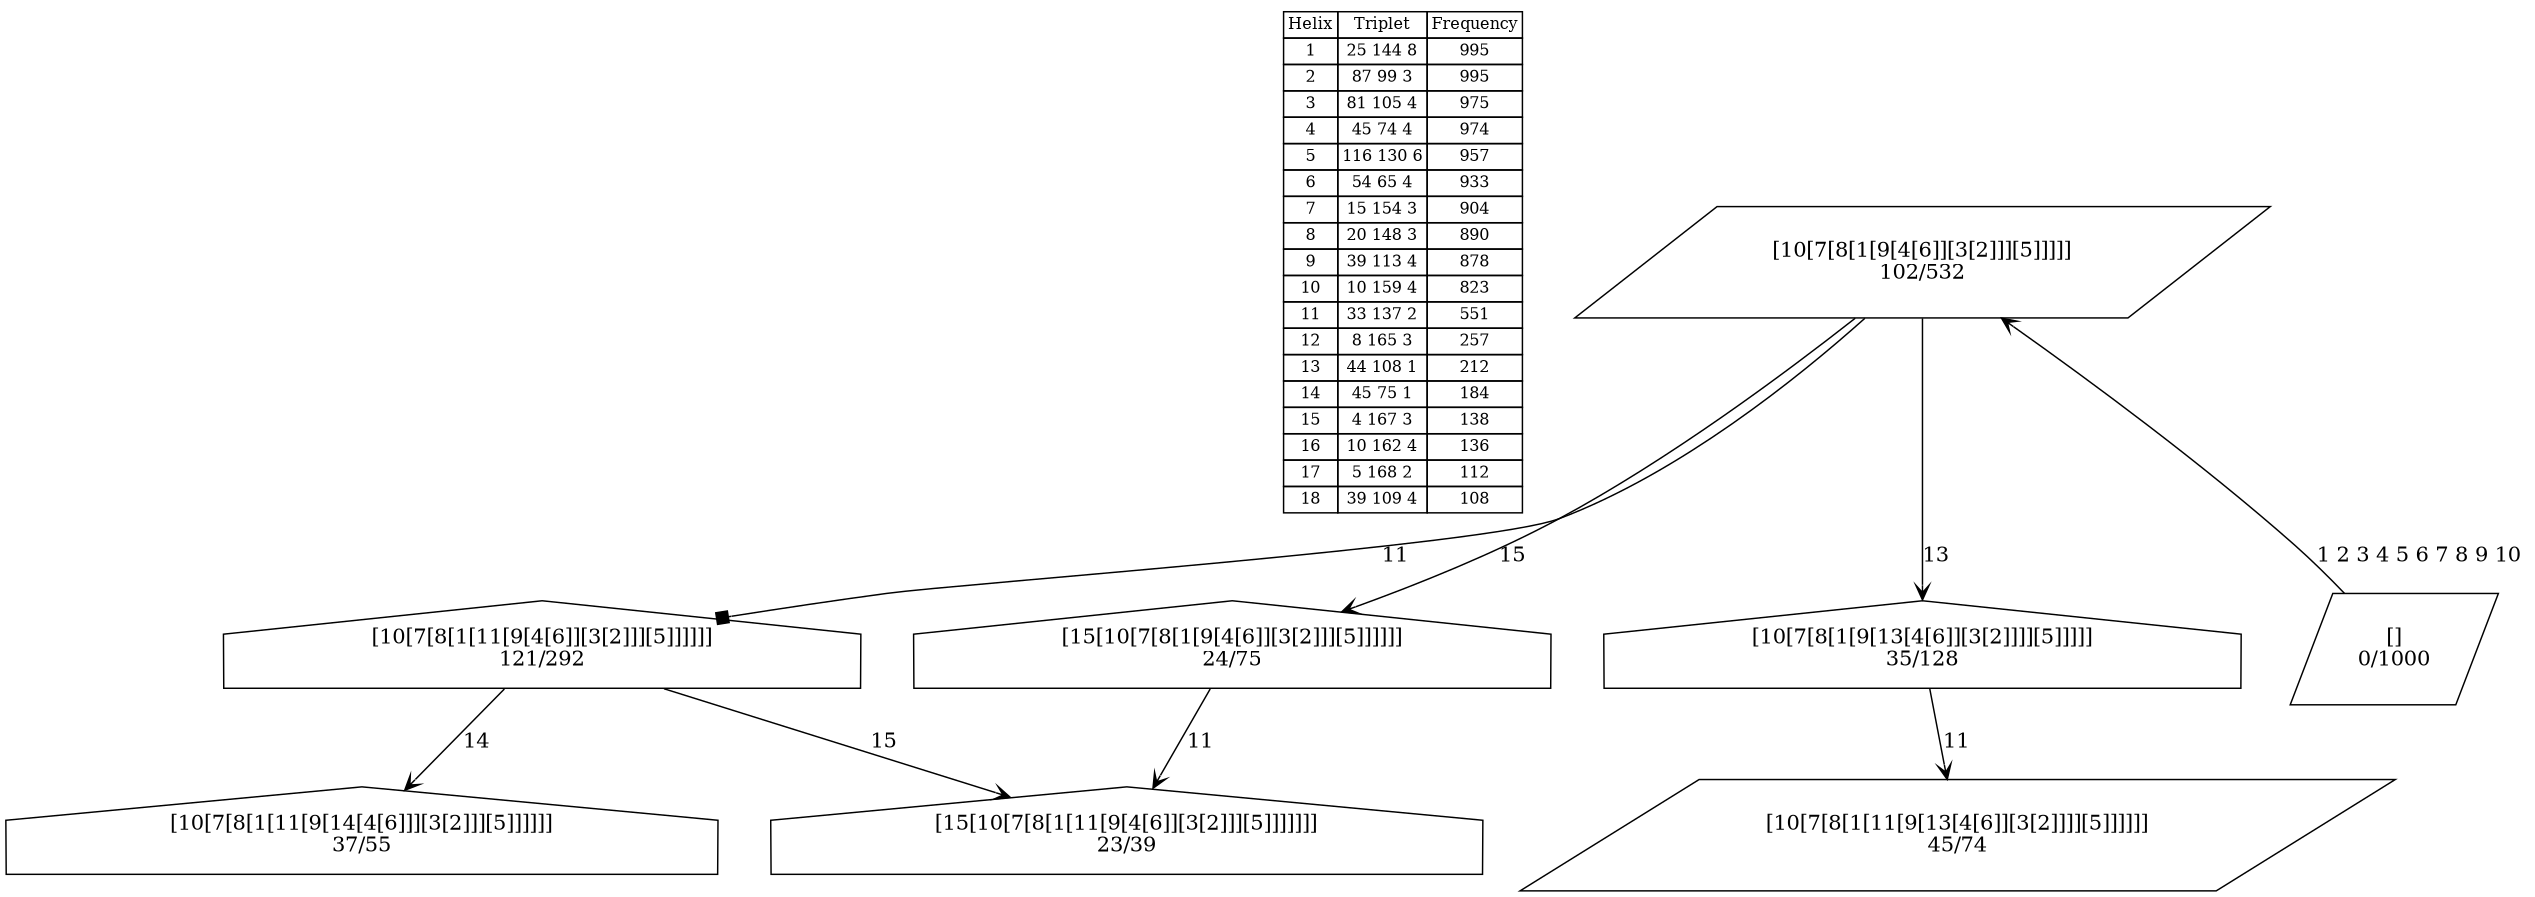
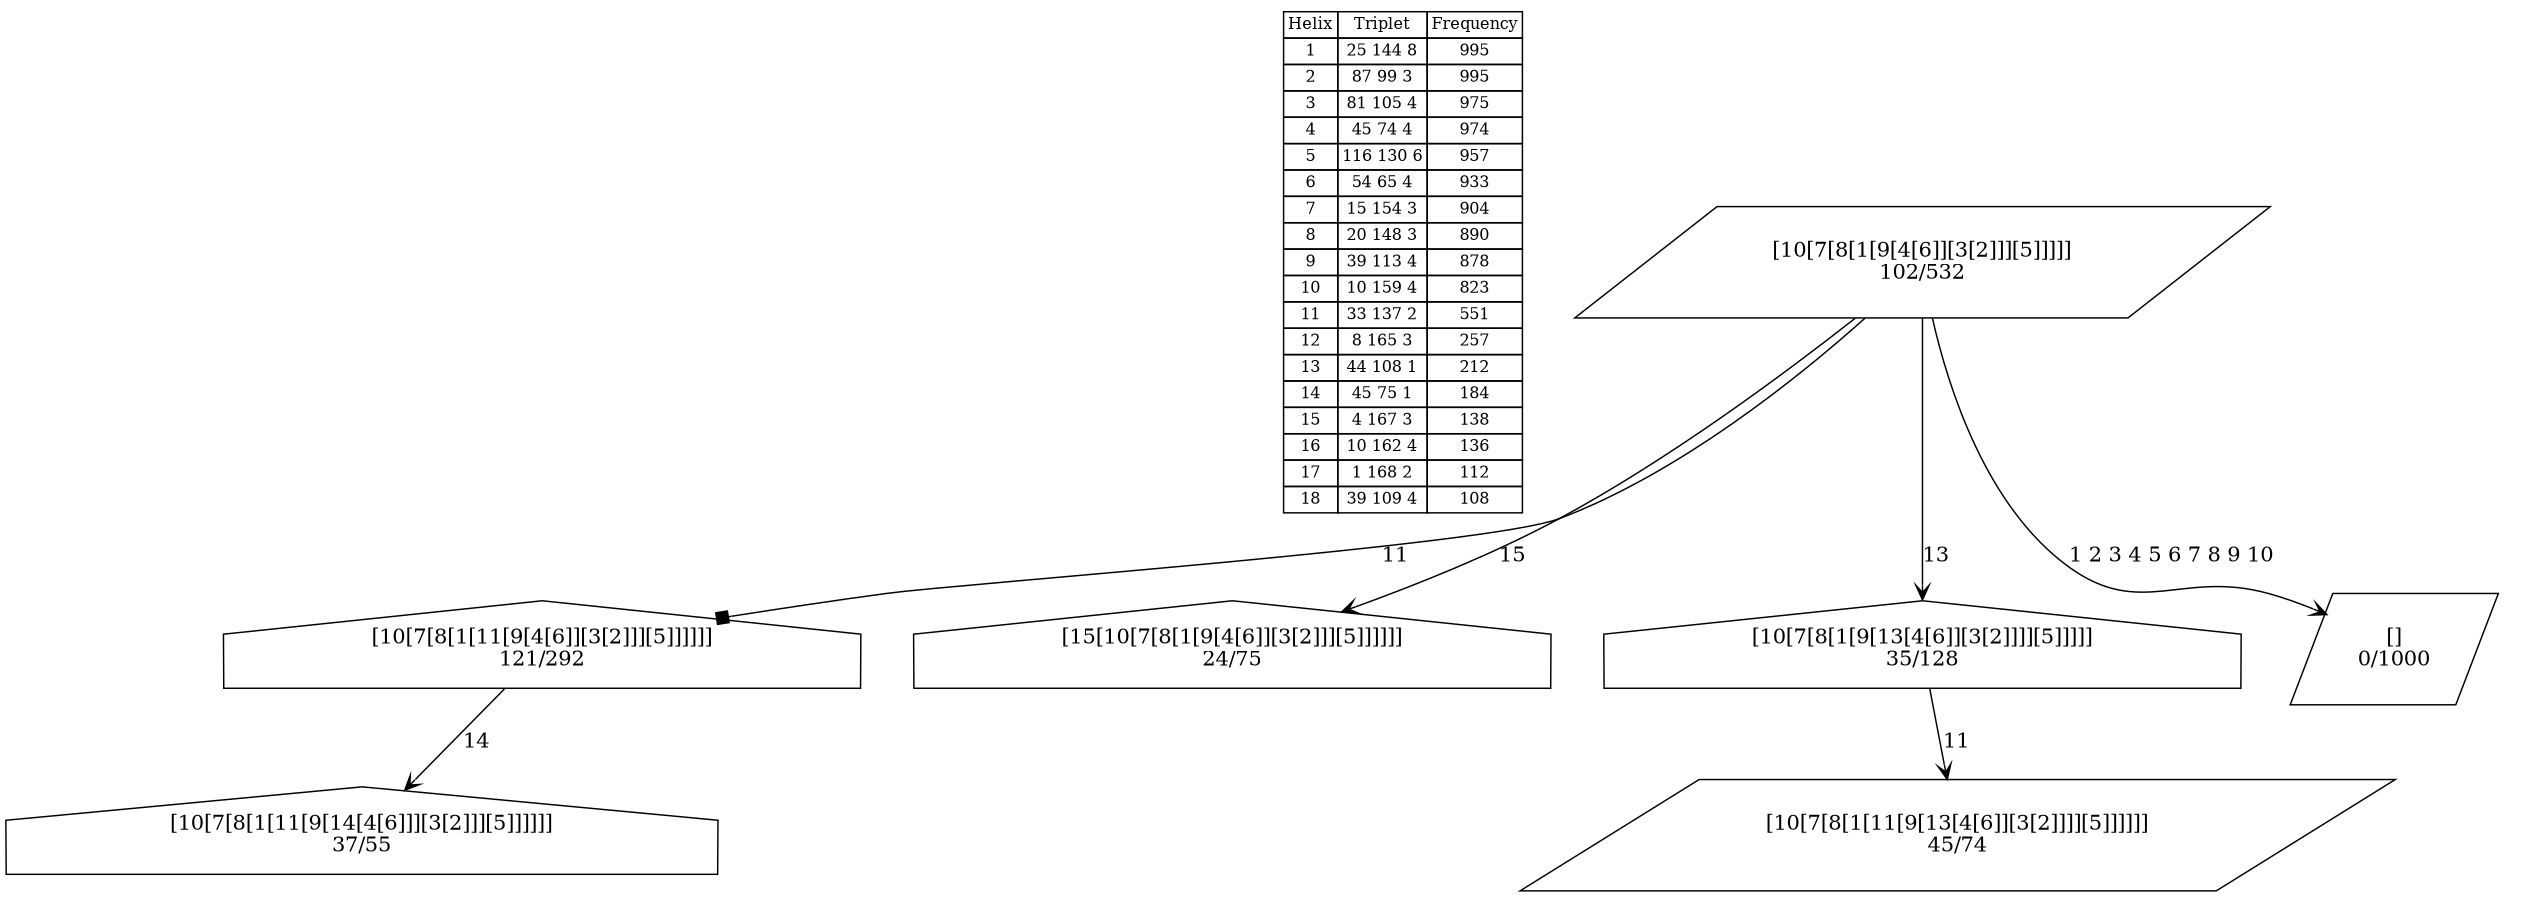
(2184, 454) -> (2055, 555)
(1382, 473) -> (1382, 473)
(1127, 835) -> none
